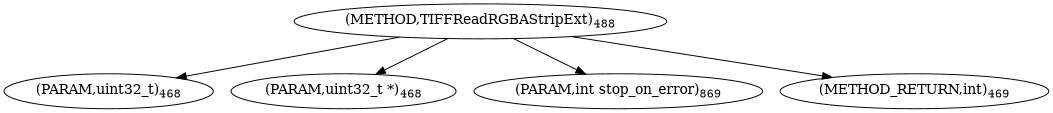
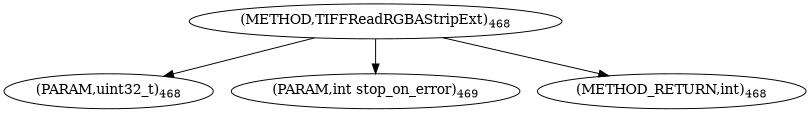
(605, 20) -> (500, 20)
(711, 90) -> (468, 90)
(999, 90) -> (756, 90)
(344, 91) -> none
